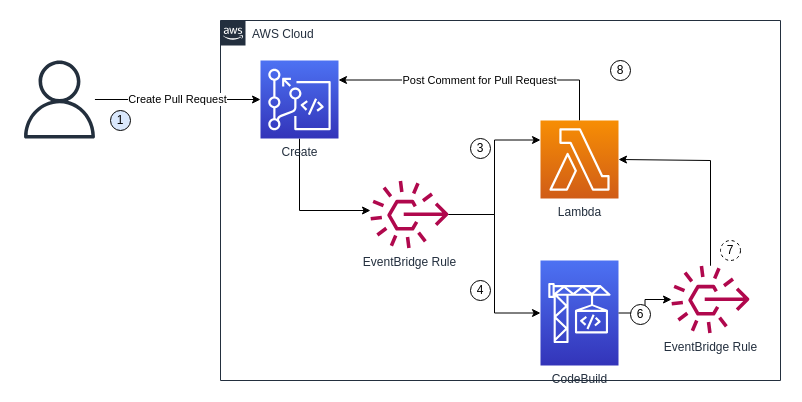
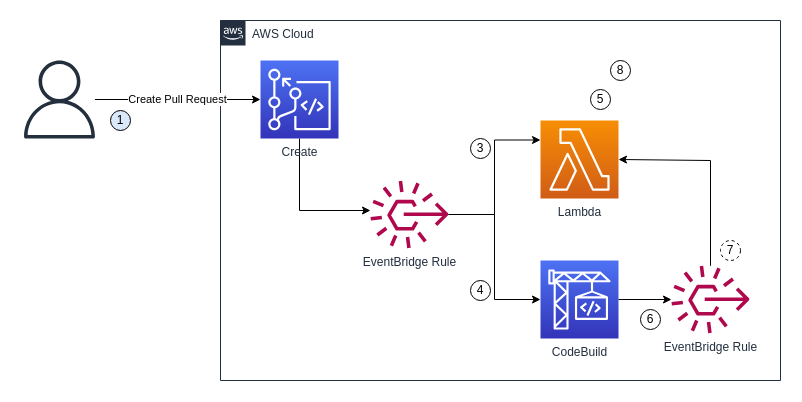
(482, 80) -> none
none -> (601, 100)
(580, 313) -> (580, 300)
(641, 315) -> (651, 320)
